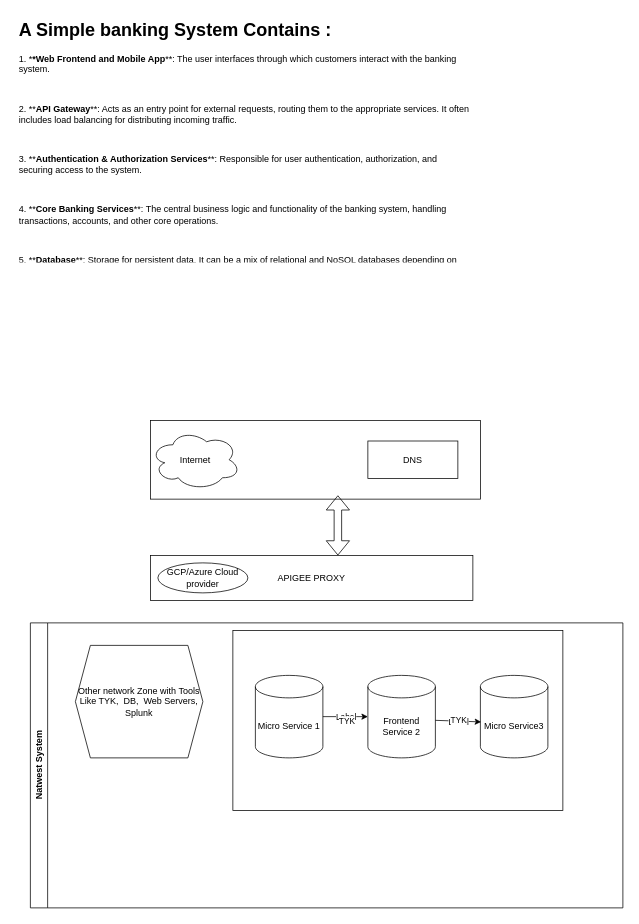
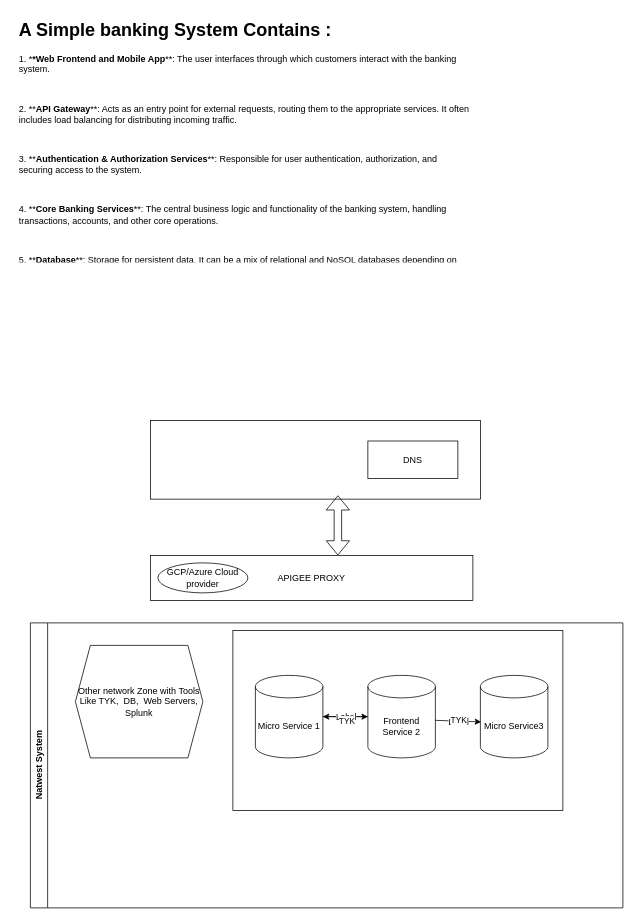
(195, 460) -> none
none -> (366, 717)
